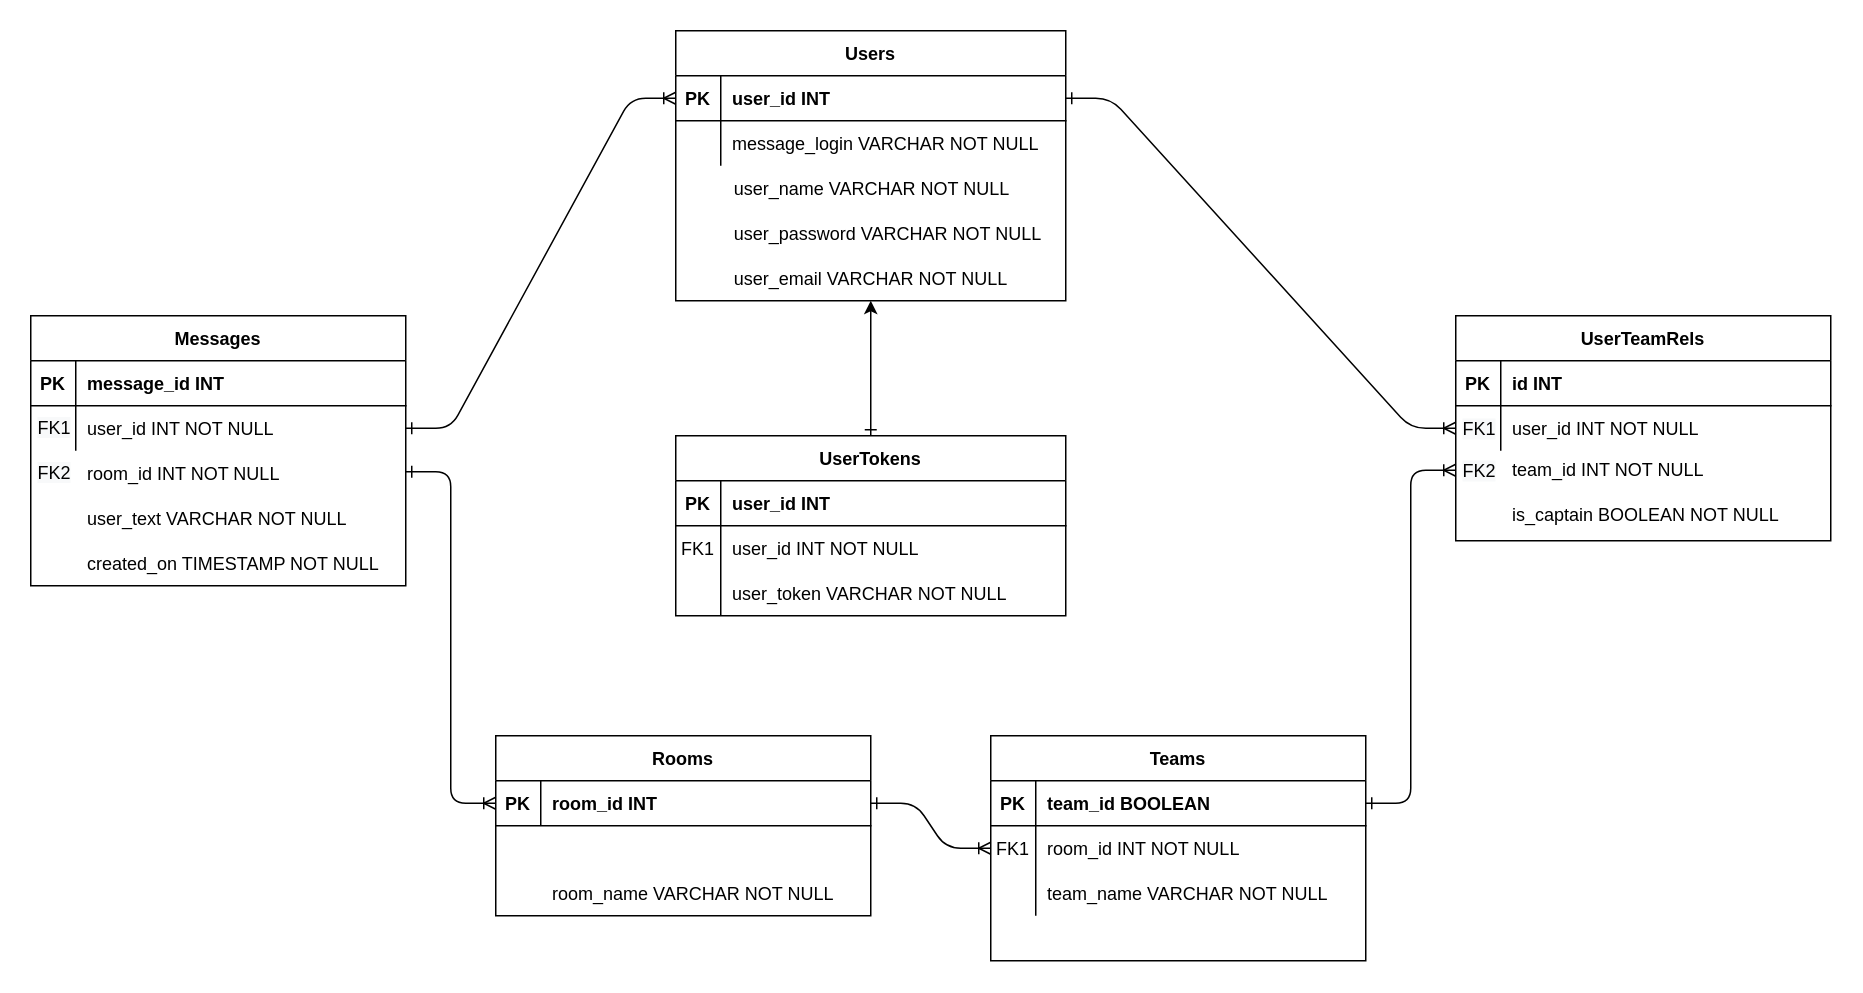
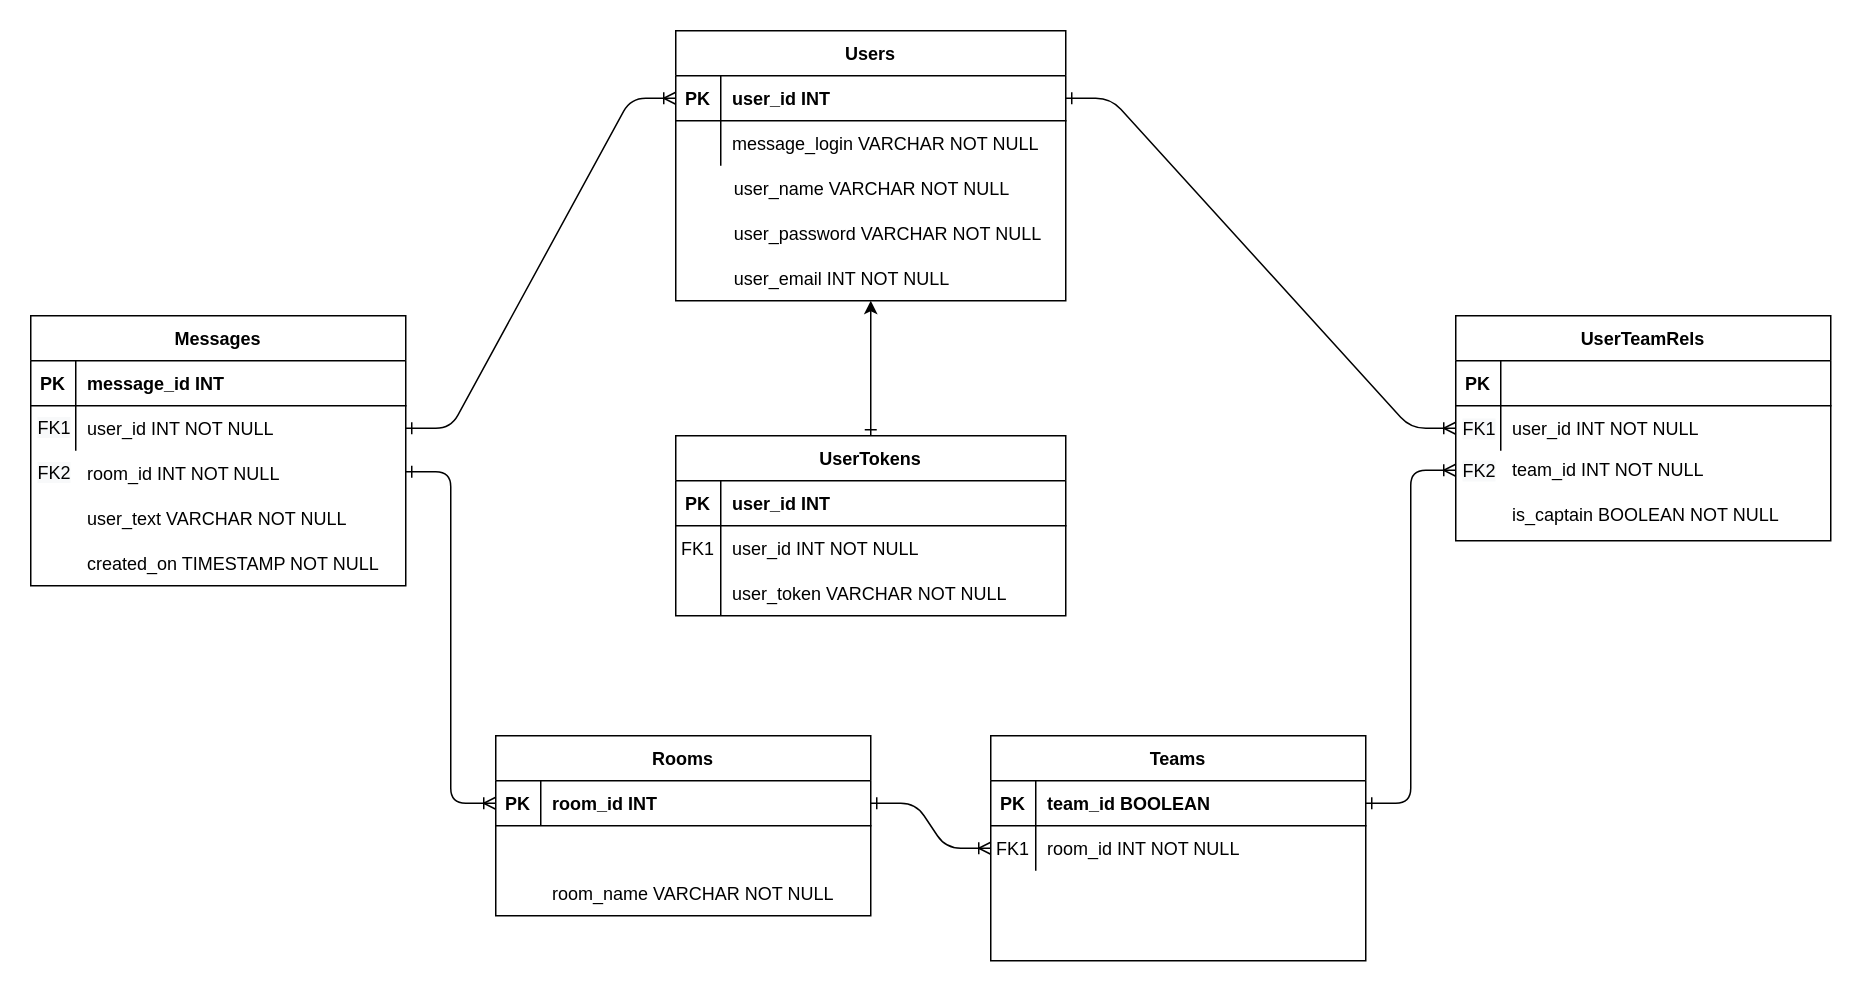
(858, 279) -> (838, 279)
(1666, 383) -> none
(1201, 893) -> none
